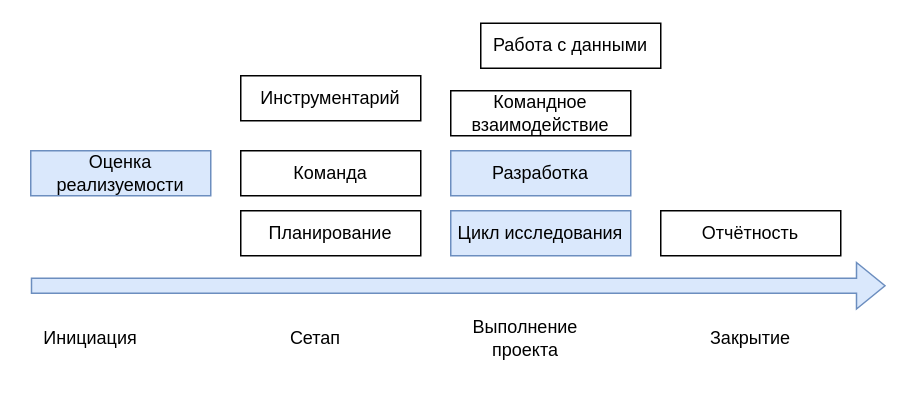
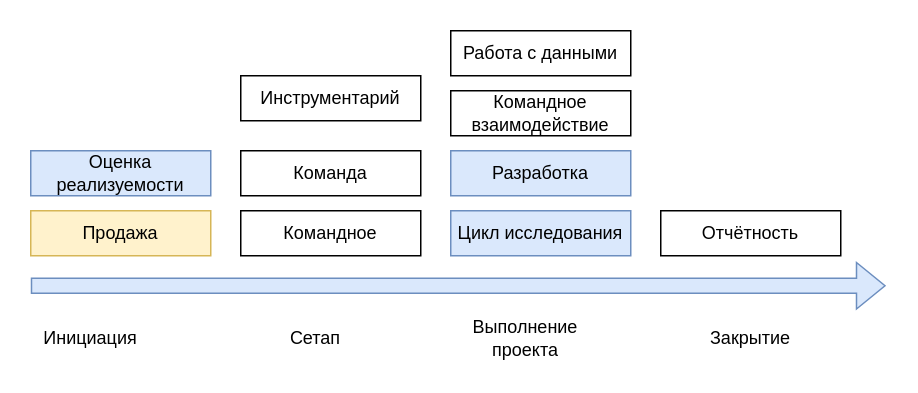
(571, 46) -> (541, 53)
none -> (121, 233)
(331, 233) -> (331, 233)
